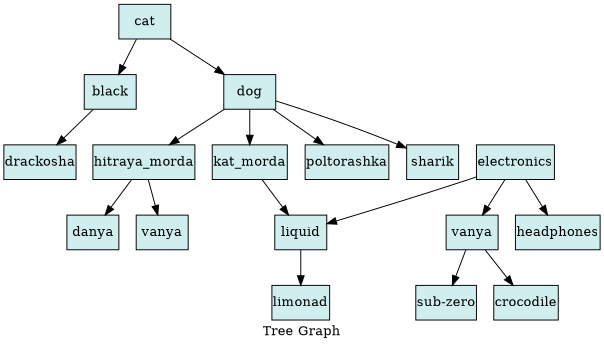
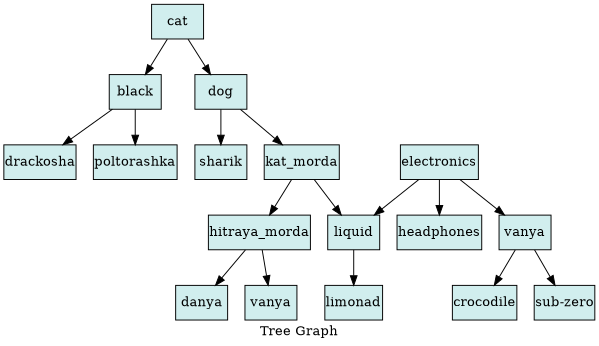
(201, 124) -> (283, 193)
(294, 124) -> (135, 122)
